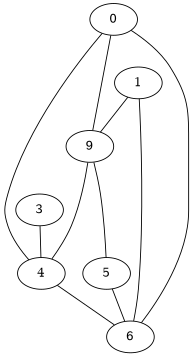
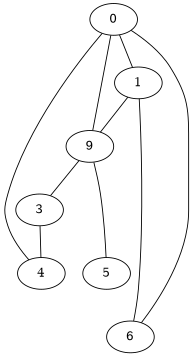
none -> (126, 51)
(76, 213) -> (65, 178)
(86, 305) -> none
(118, 305) -> none
